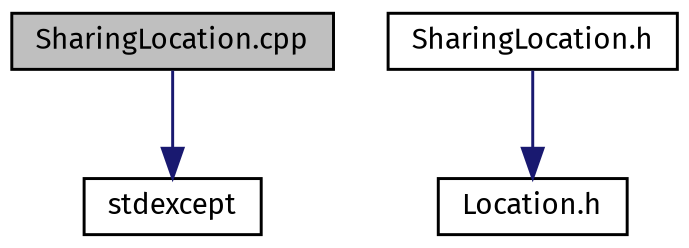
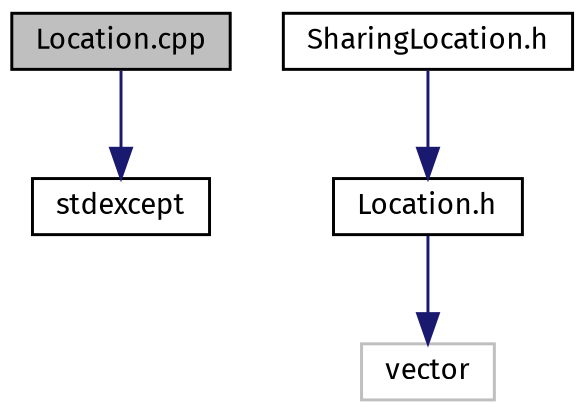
(173, 41) -> (121, 41)
none -> (428, 372)
